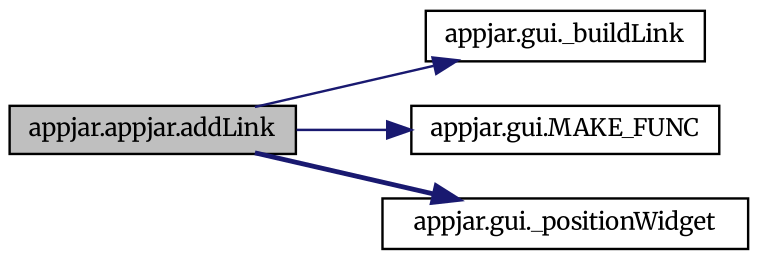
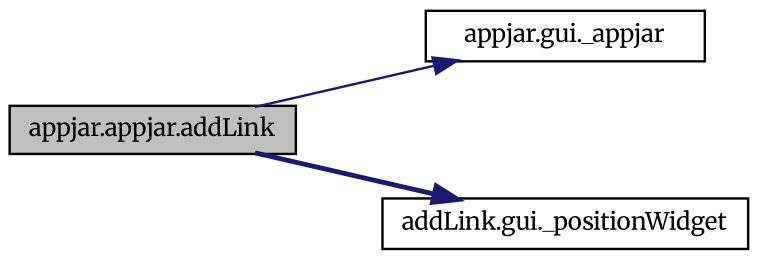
(565, 36) -> (565, 36)
(565, 130) -> none
(565, 224) -> (565, 224)
